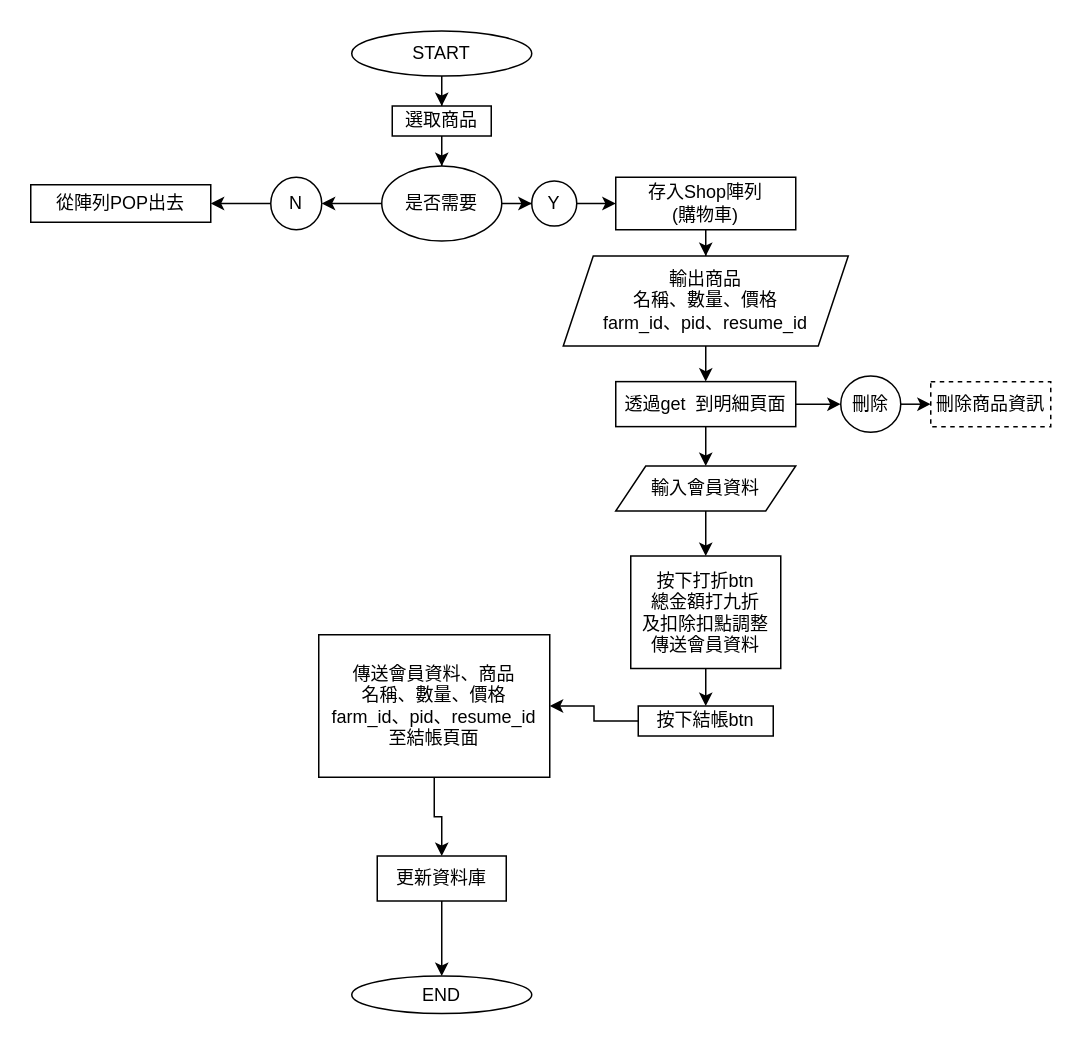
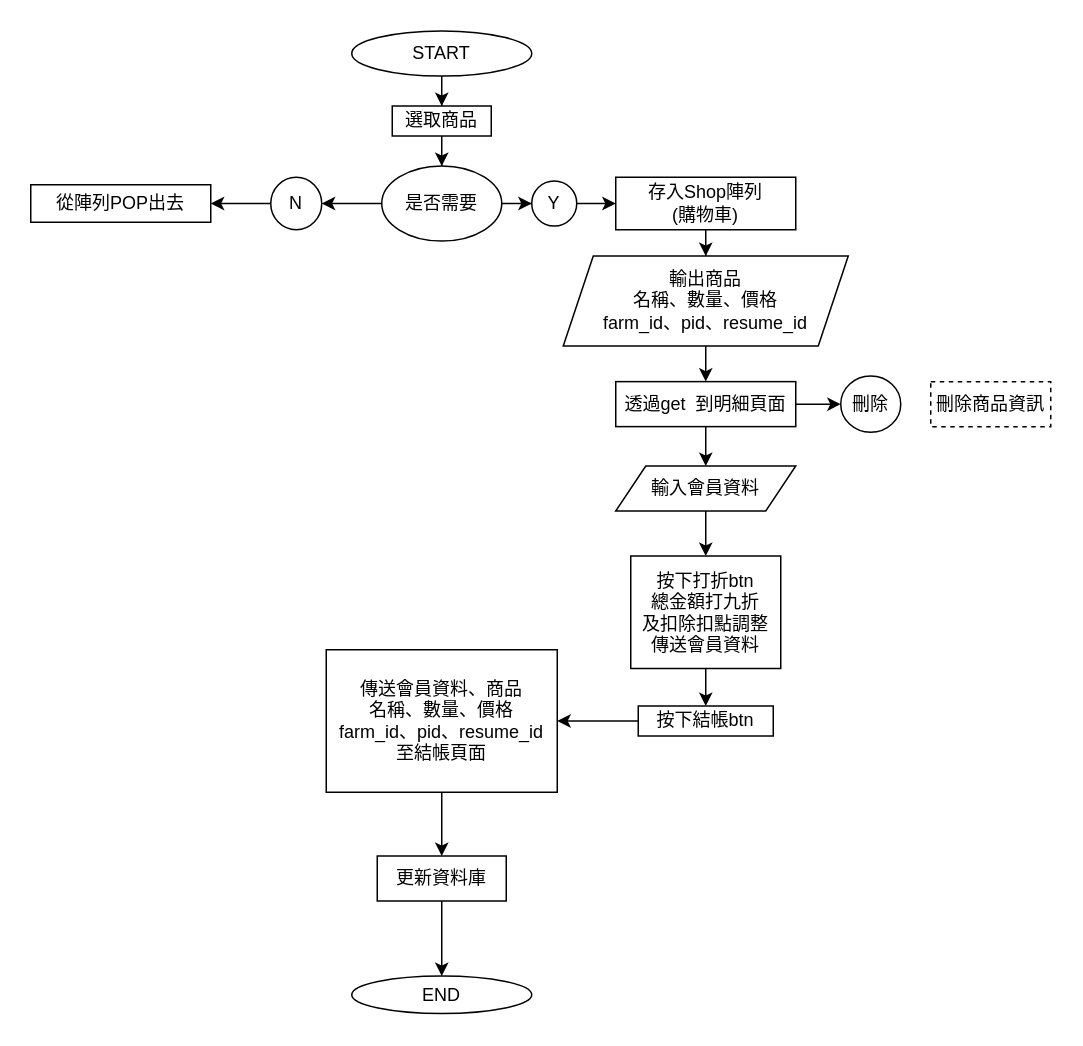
(911, 404) -> none
(434, 706) -> (442, 721)
